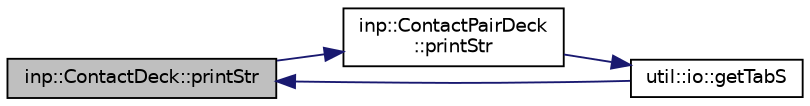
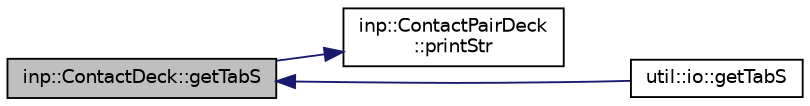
(588, 58) -> none
(142, 78) -> (142, 78)
